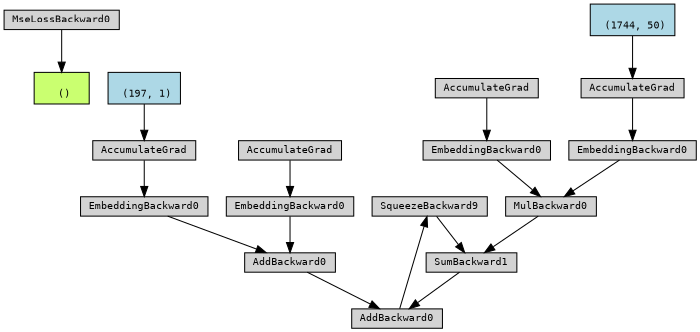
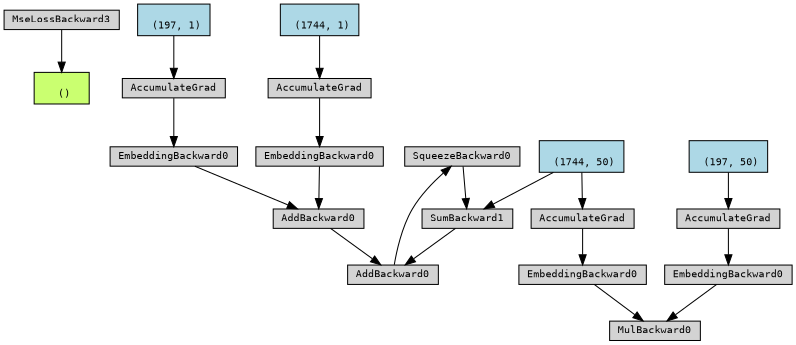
(62, 20) -> (62, 20)
none -> (320, 20)
none -> (728, 156)
(430, 206) -> (462, 156)
(516, 231) -> (523, 188)
